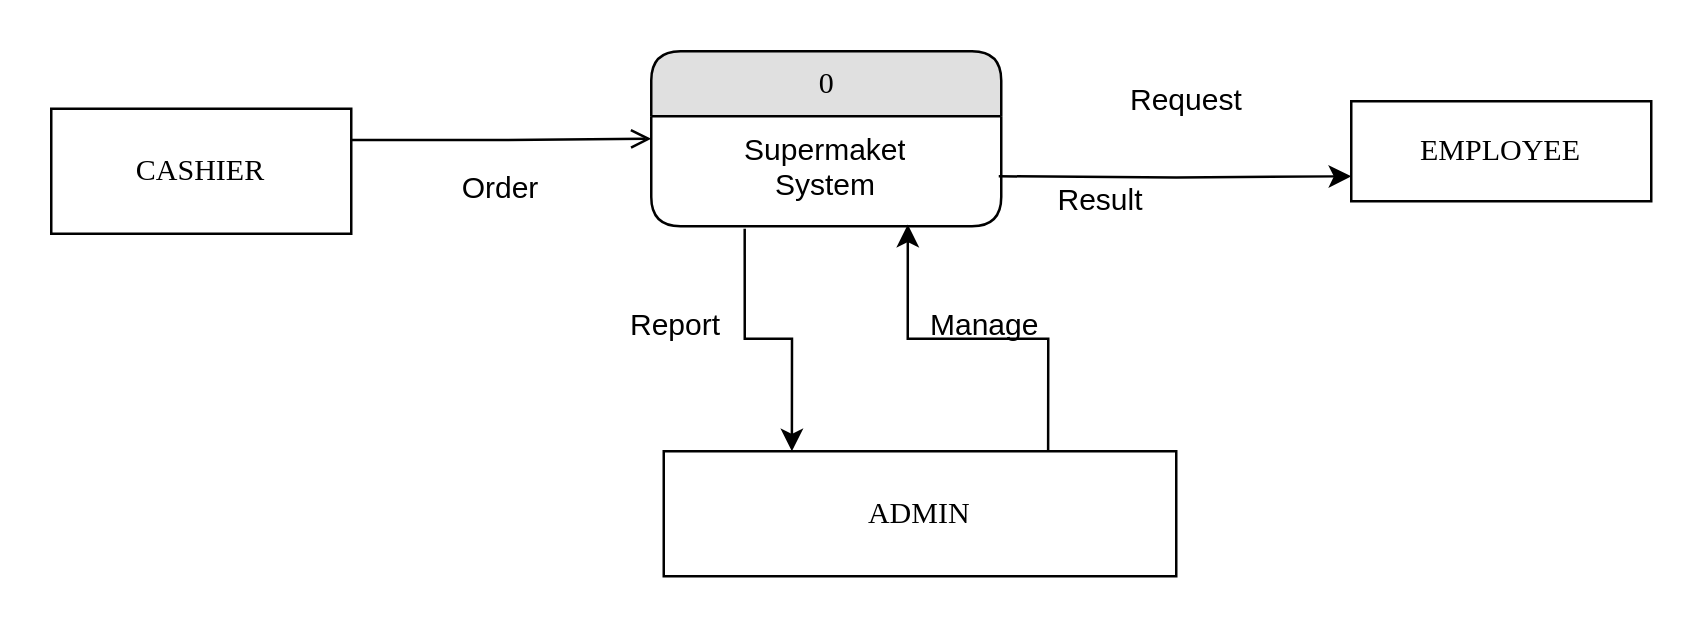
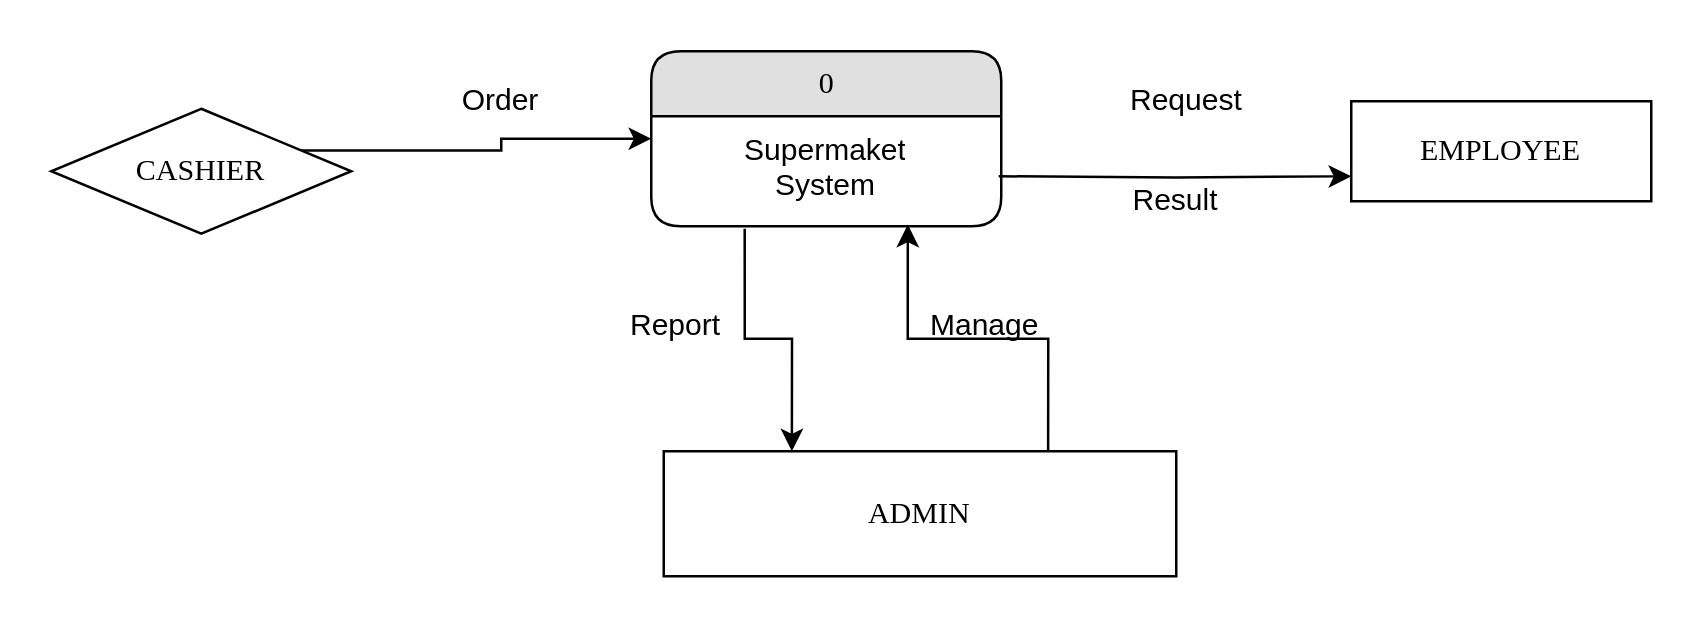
(637, 139) -> (633, 139)
(201, 171) -> (201, 171)
(501, 189) -> (501, 101)
(1101, 201) -> (1176, 201)
